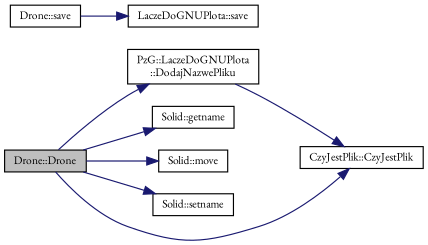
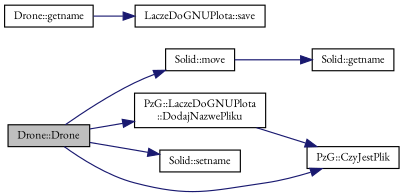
(45, 16) -> (49, 16)
(114, 141) -> (268, 60)
(362, 158) -> (353, 158)
